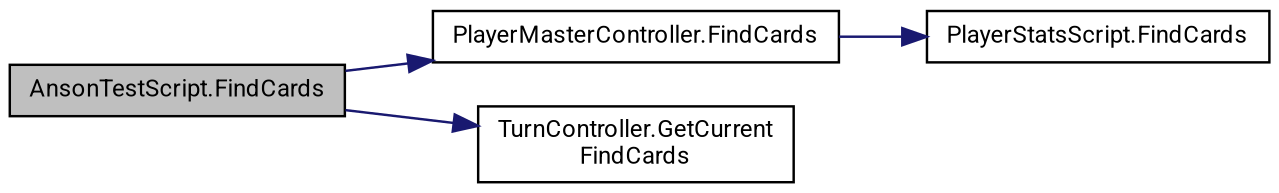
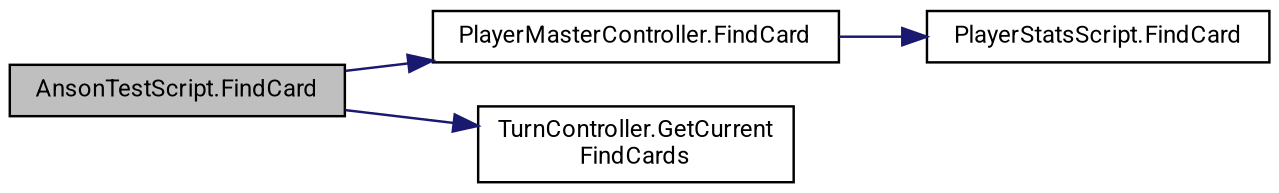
(636, 37) -> (636, 37)
(1098, 37) -> (1098, 37)
(177, 90) -> (177, 90)
